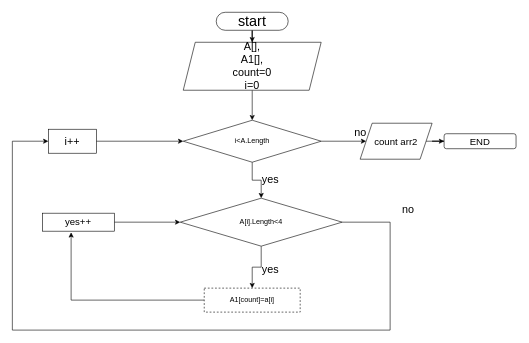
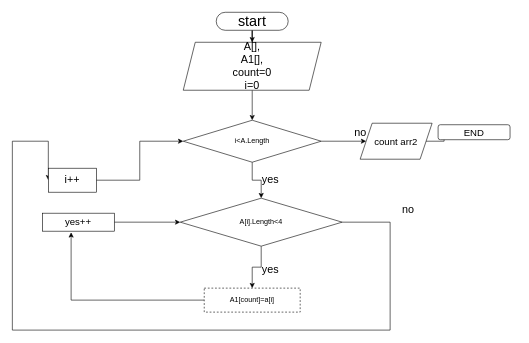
(72, 141) -> (72, 180)
(480, 141) -> (474, 132)
